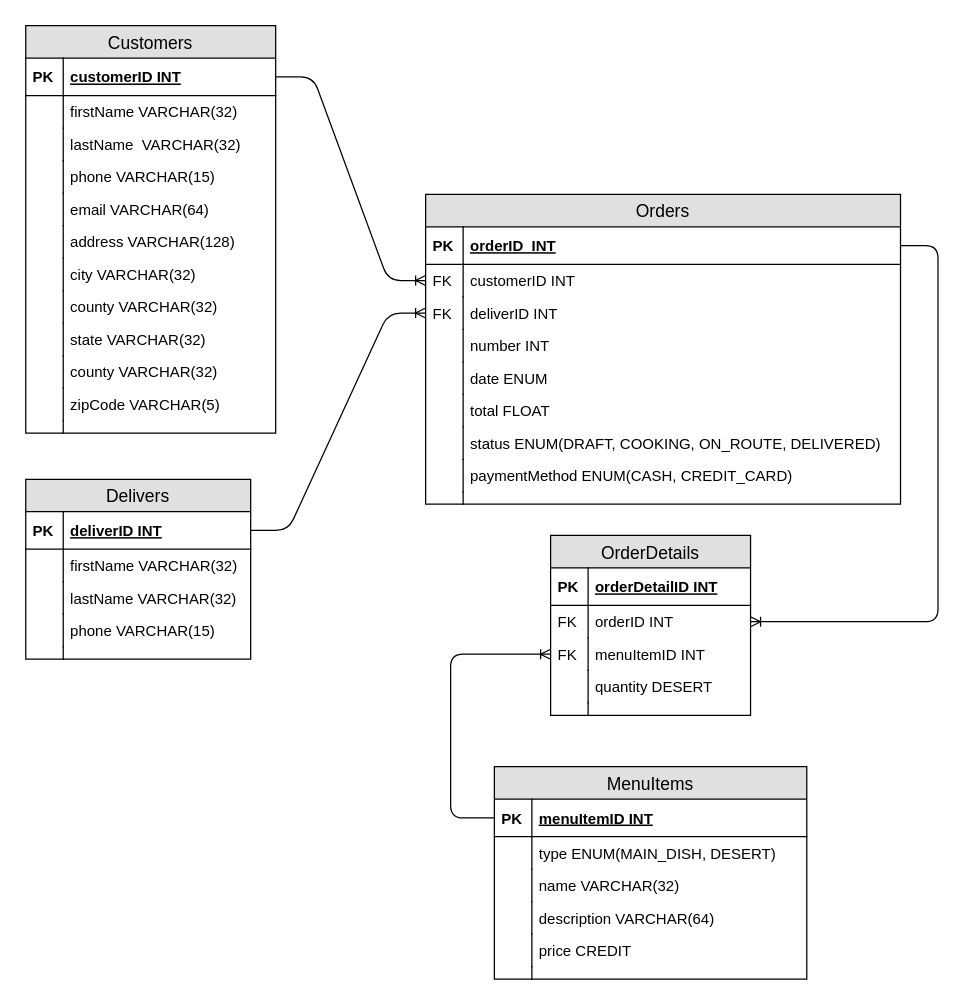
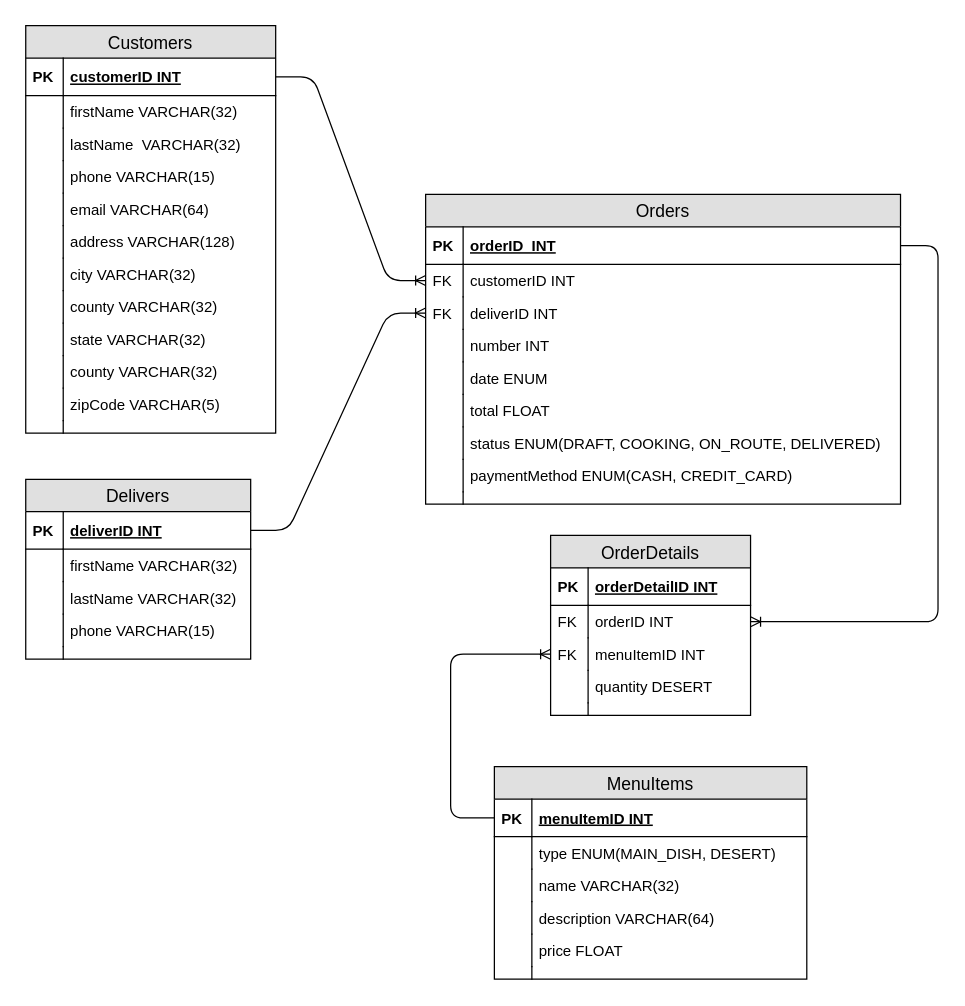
(585, 951) -> (581, 951)
